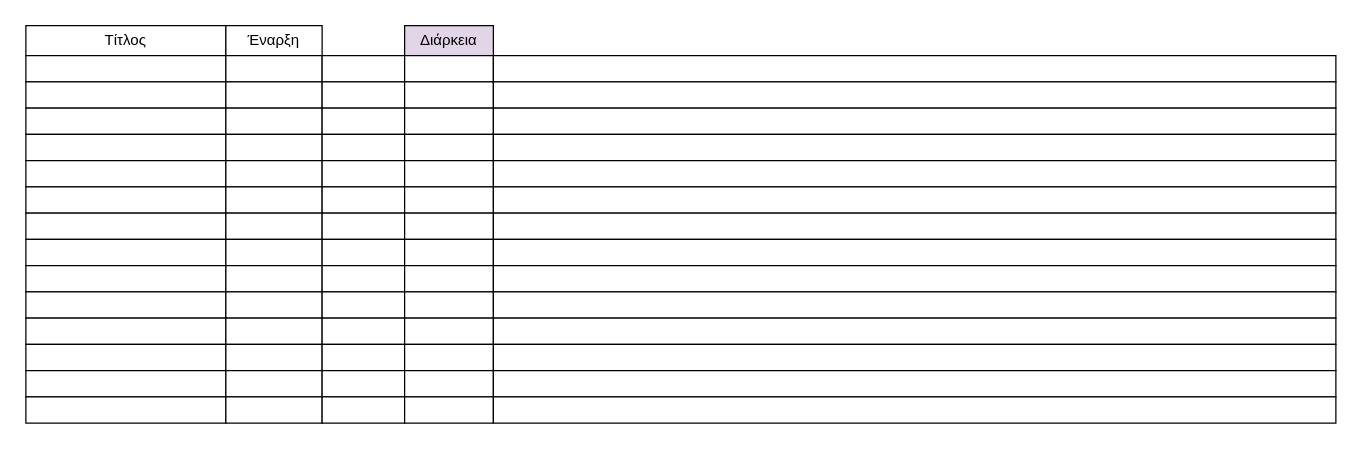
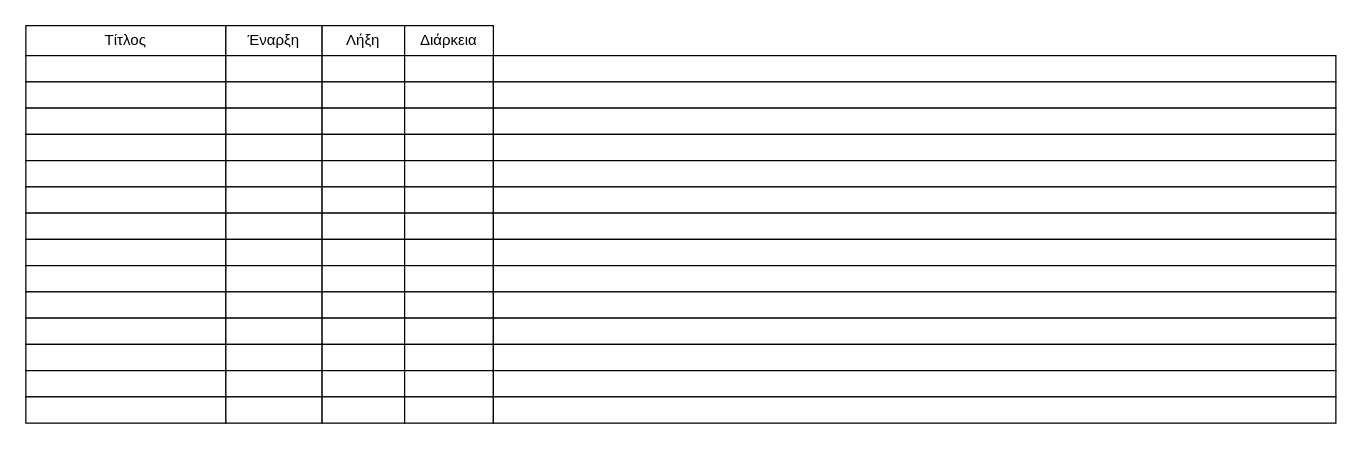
none -> (363, 41)
(449, 41) -> (449, 41)
